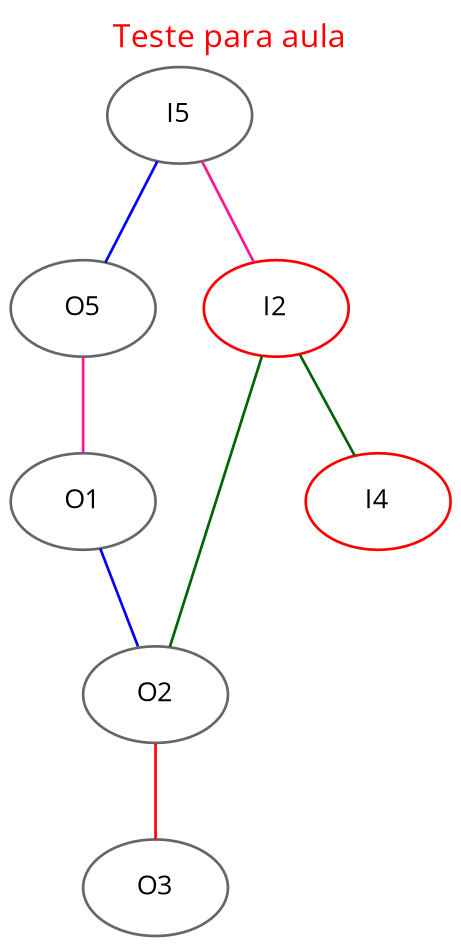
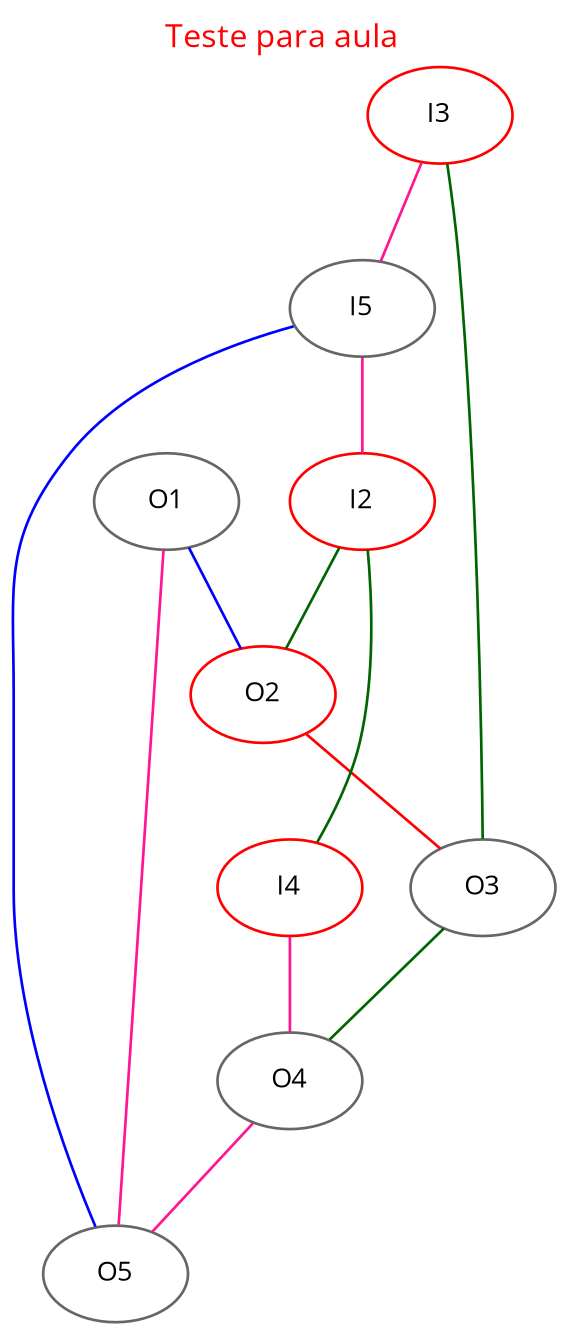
none -> (440, 115)
(156, 695) -> (263, 695)
none -> (290, 1081)
